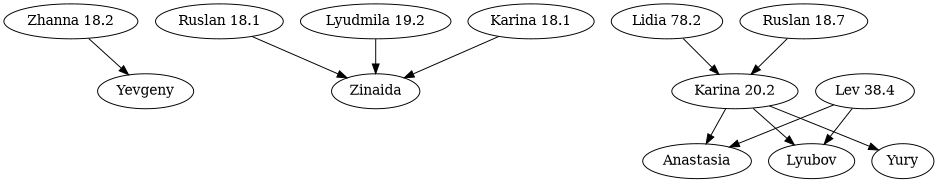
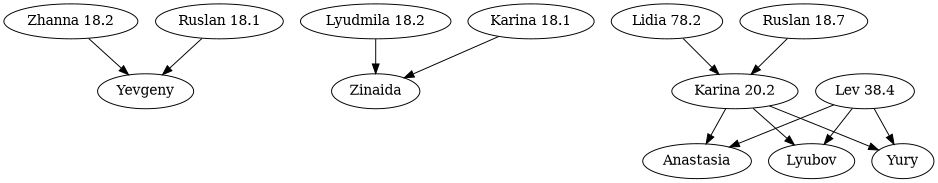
(376, 21) -> (376, 21)
(295, 55) -> (186, 53)
none -> (882, 122)
